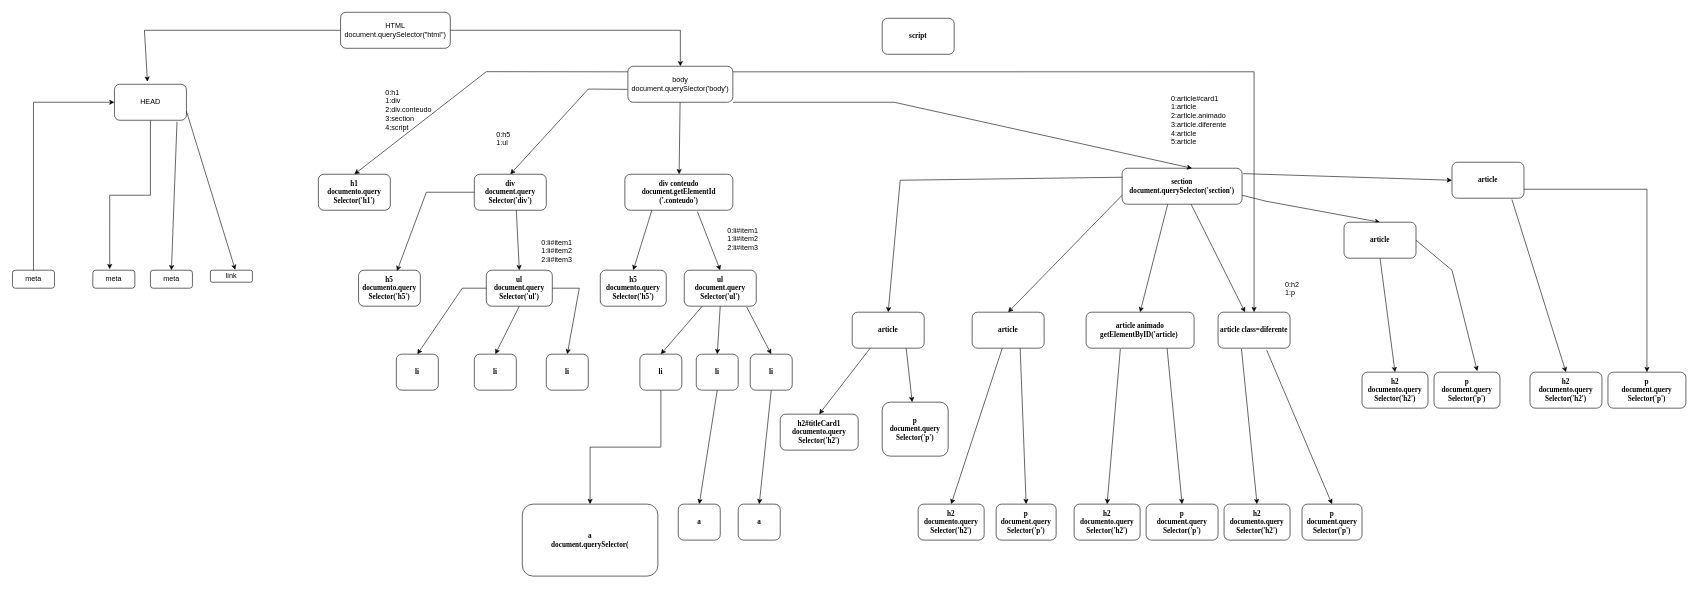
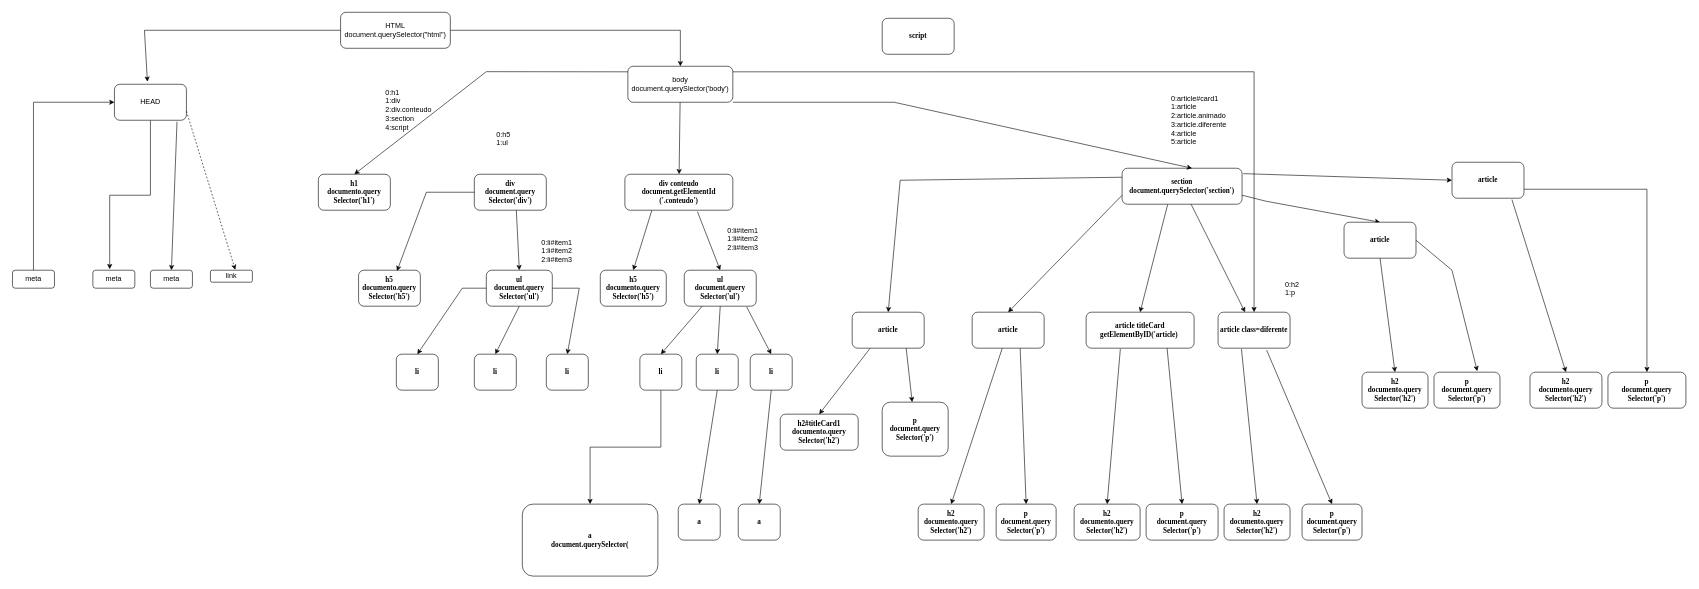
(560, 120) -> none
(210, 189) -> (210, 189)
(1140, 330) -> (1140, 330)
